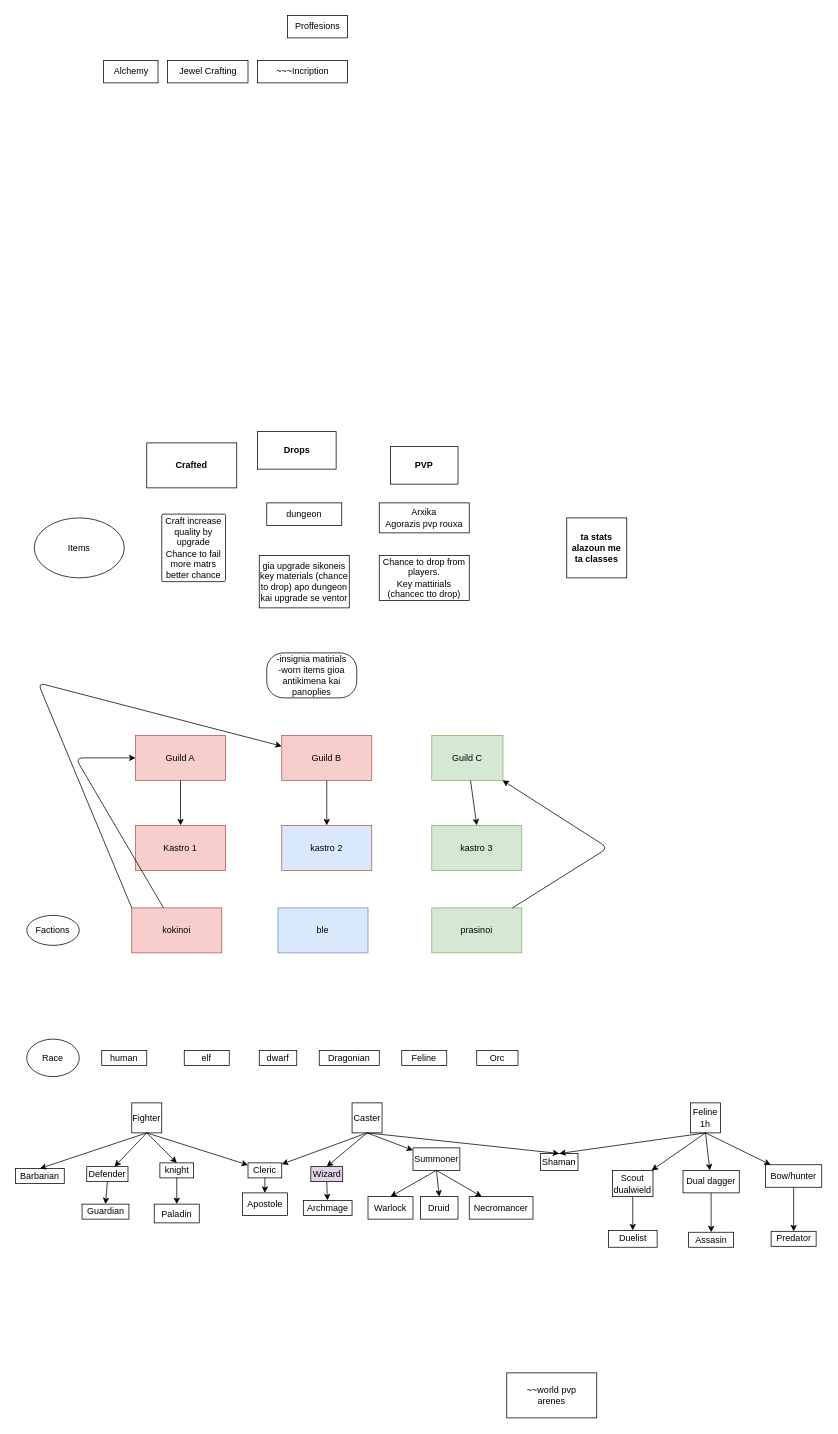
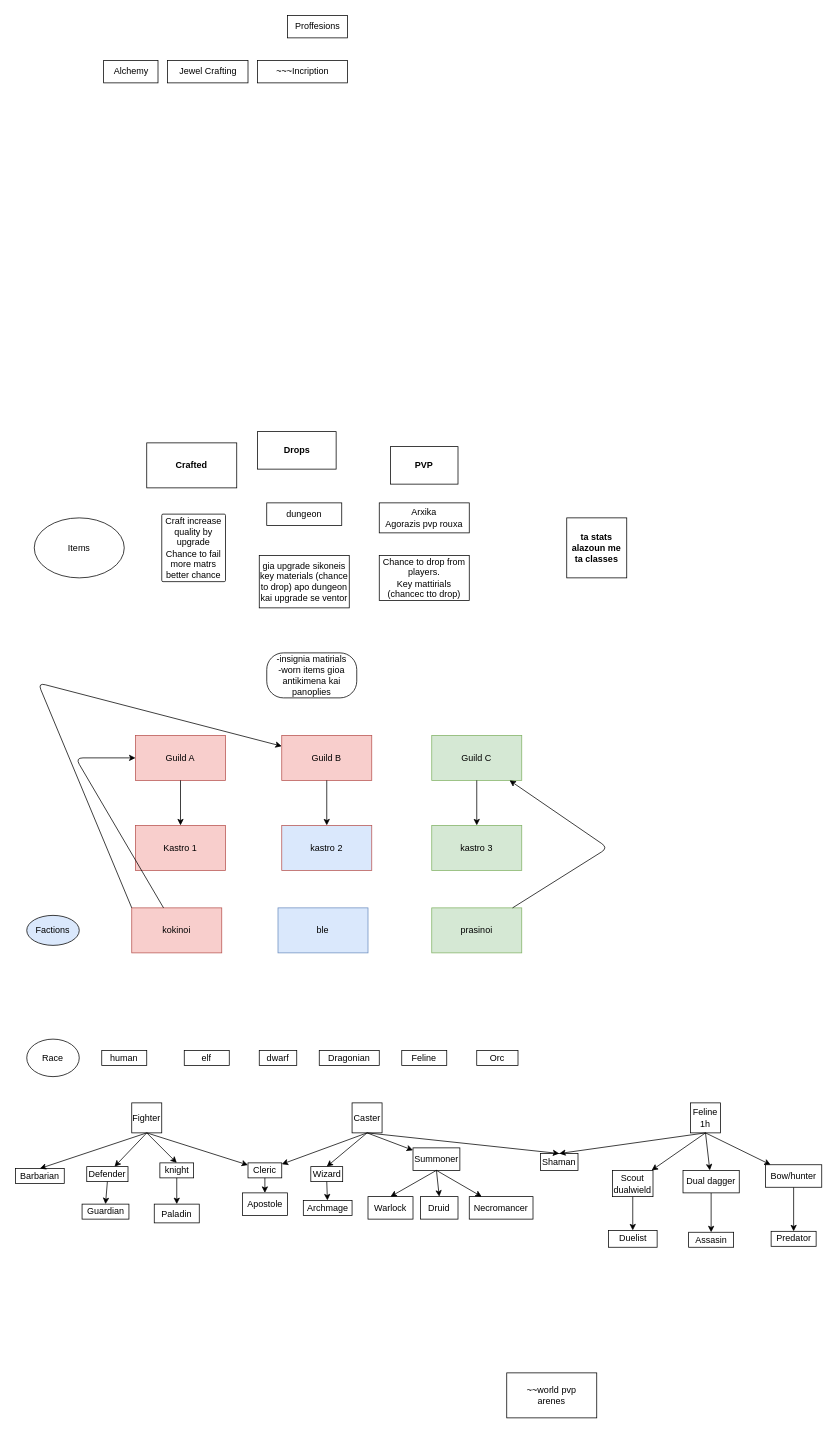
(467, 758) -> (477, 758)
(53, 930) -> (53, 930)
(327, 1174) -> (327, 1174)
